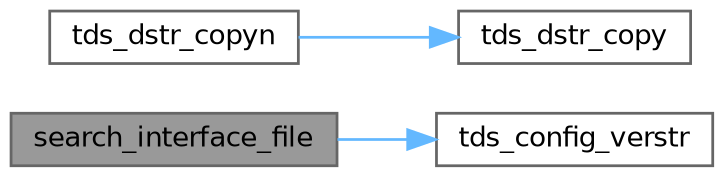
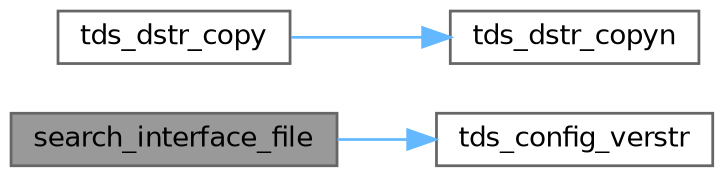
(364, 37) -> (357, 37)
